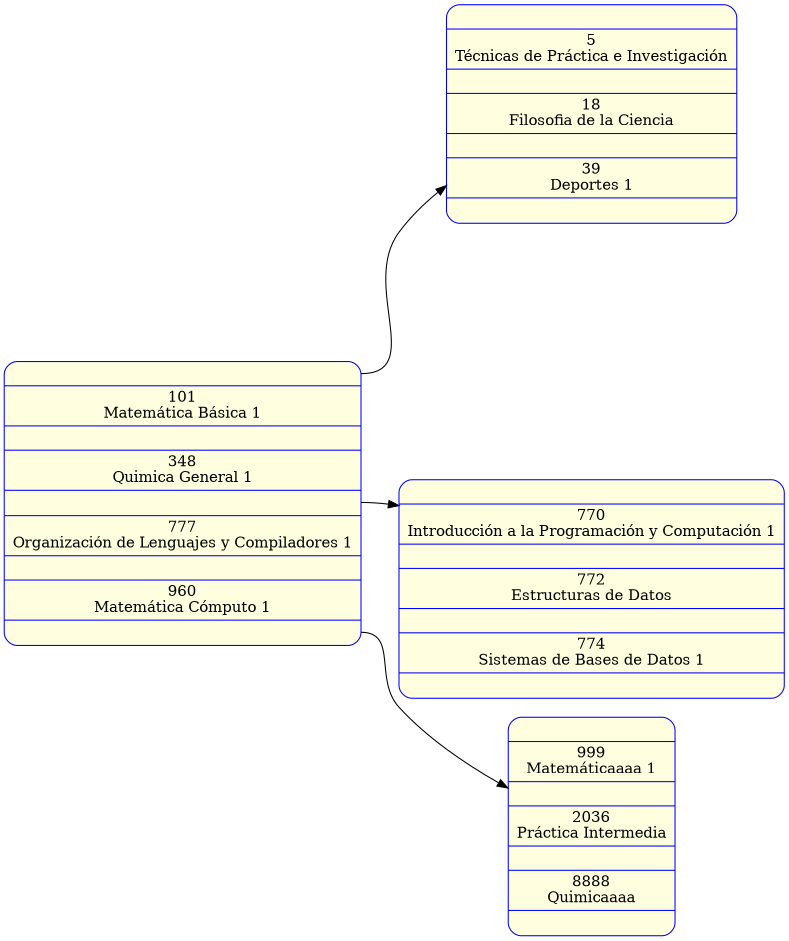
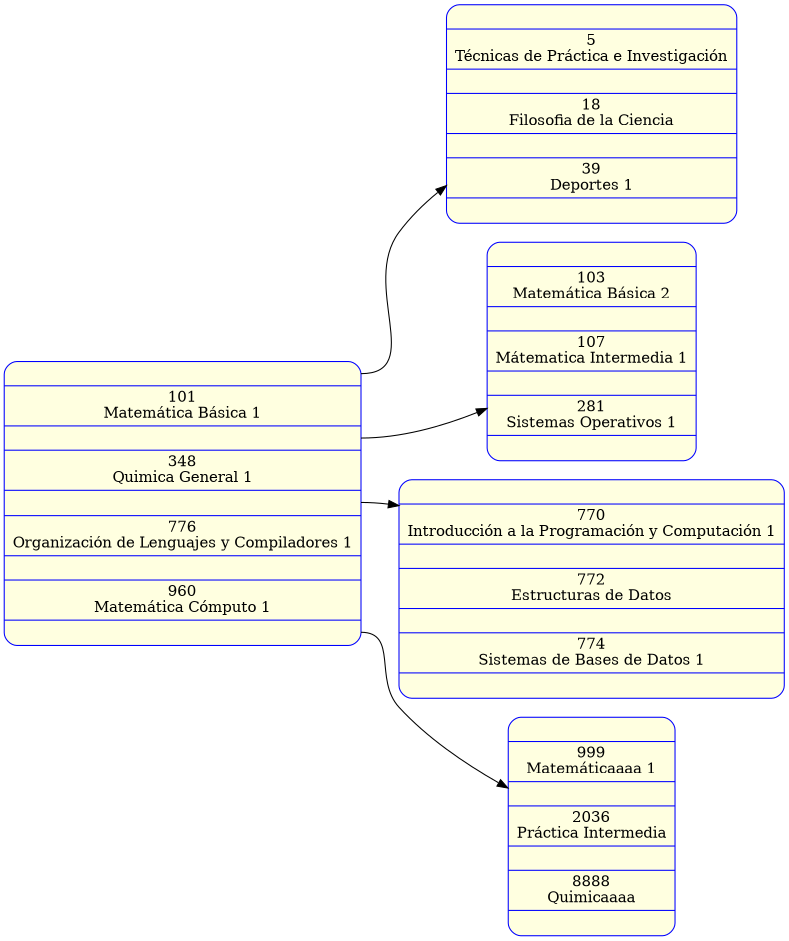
none -> (592, 352)
(183, 527) -> (183, 527)
